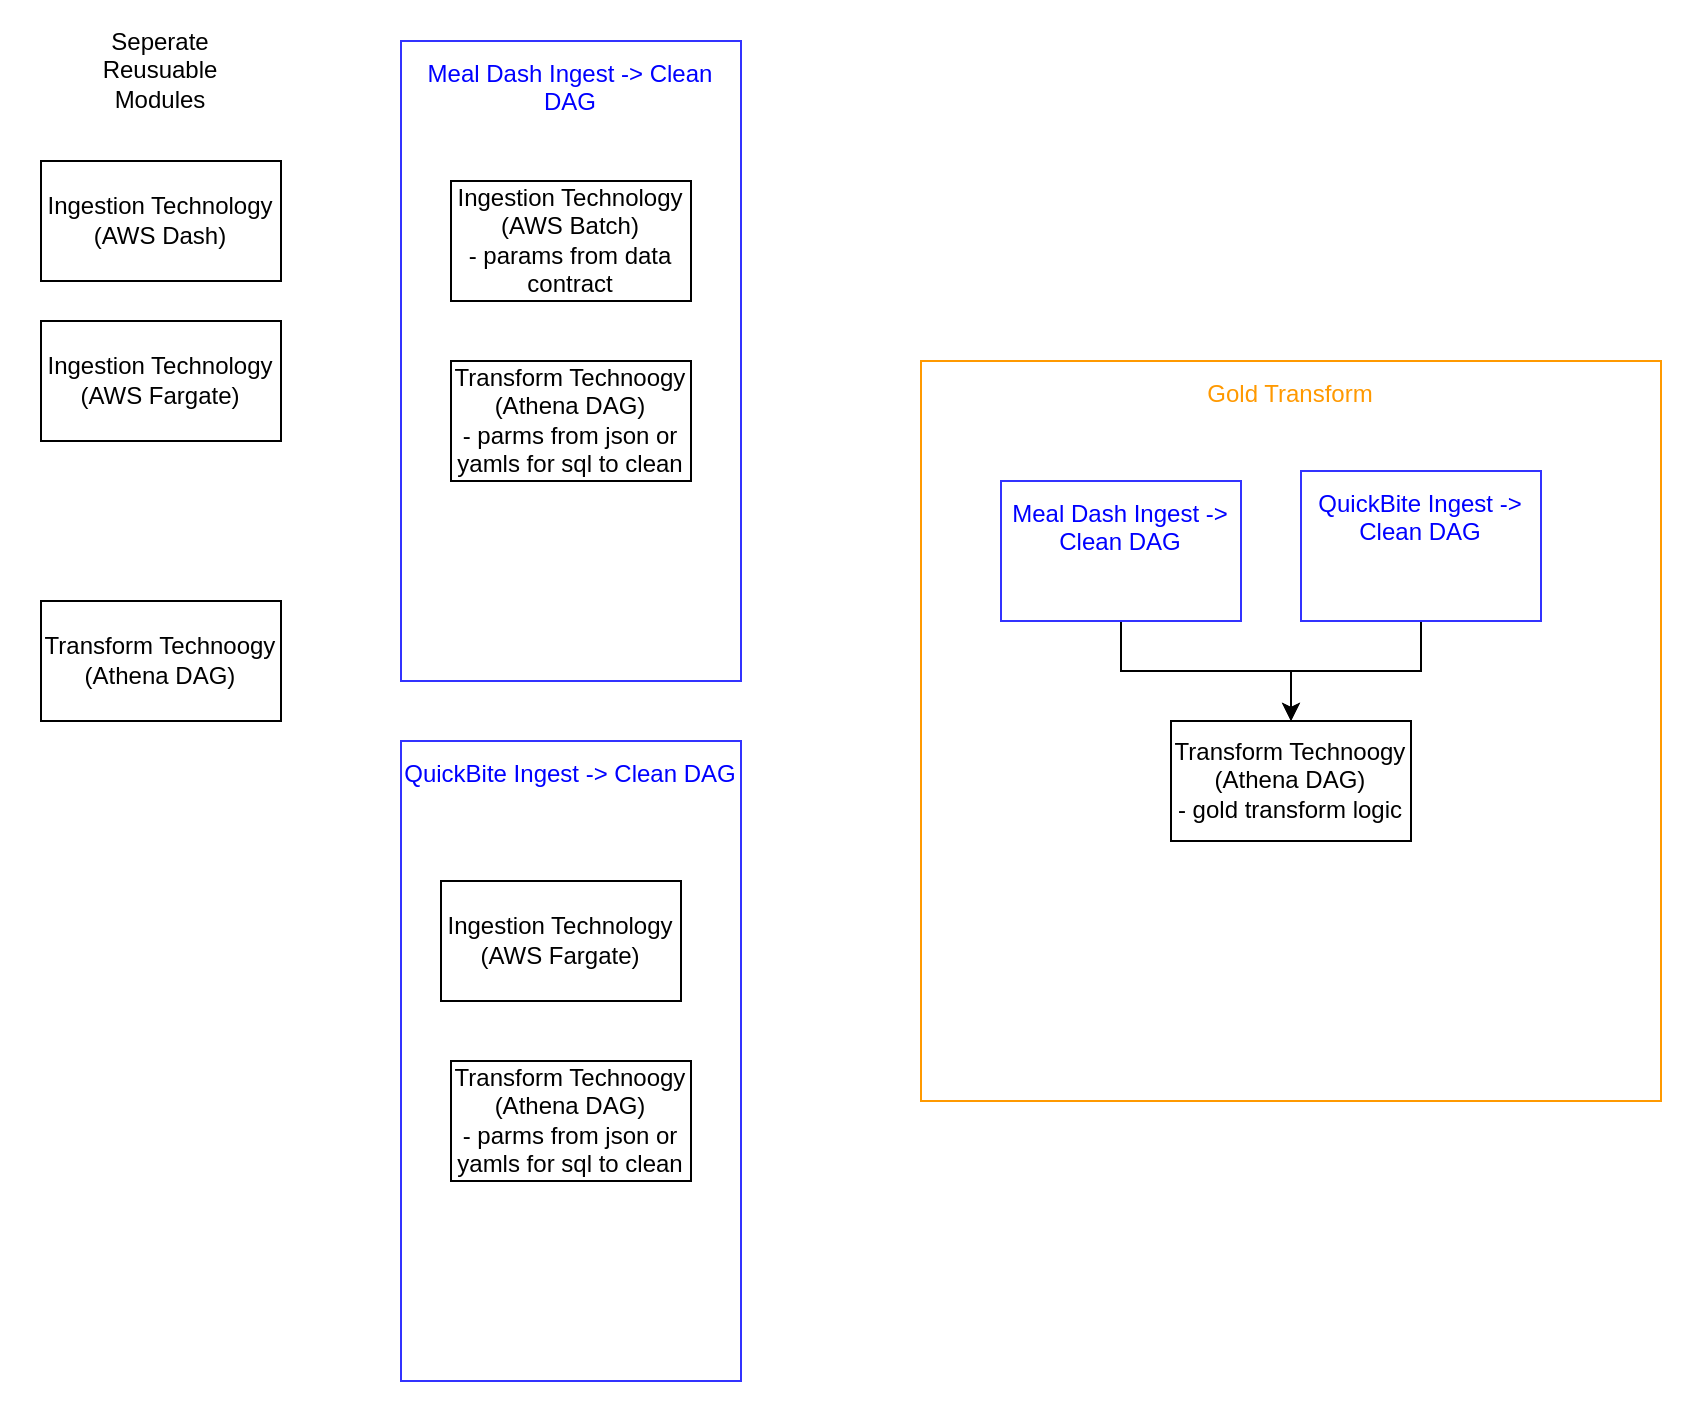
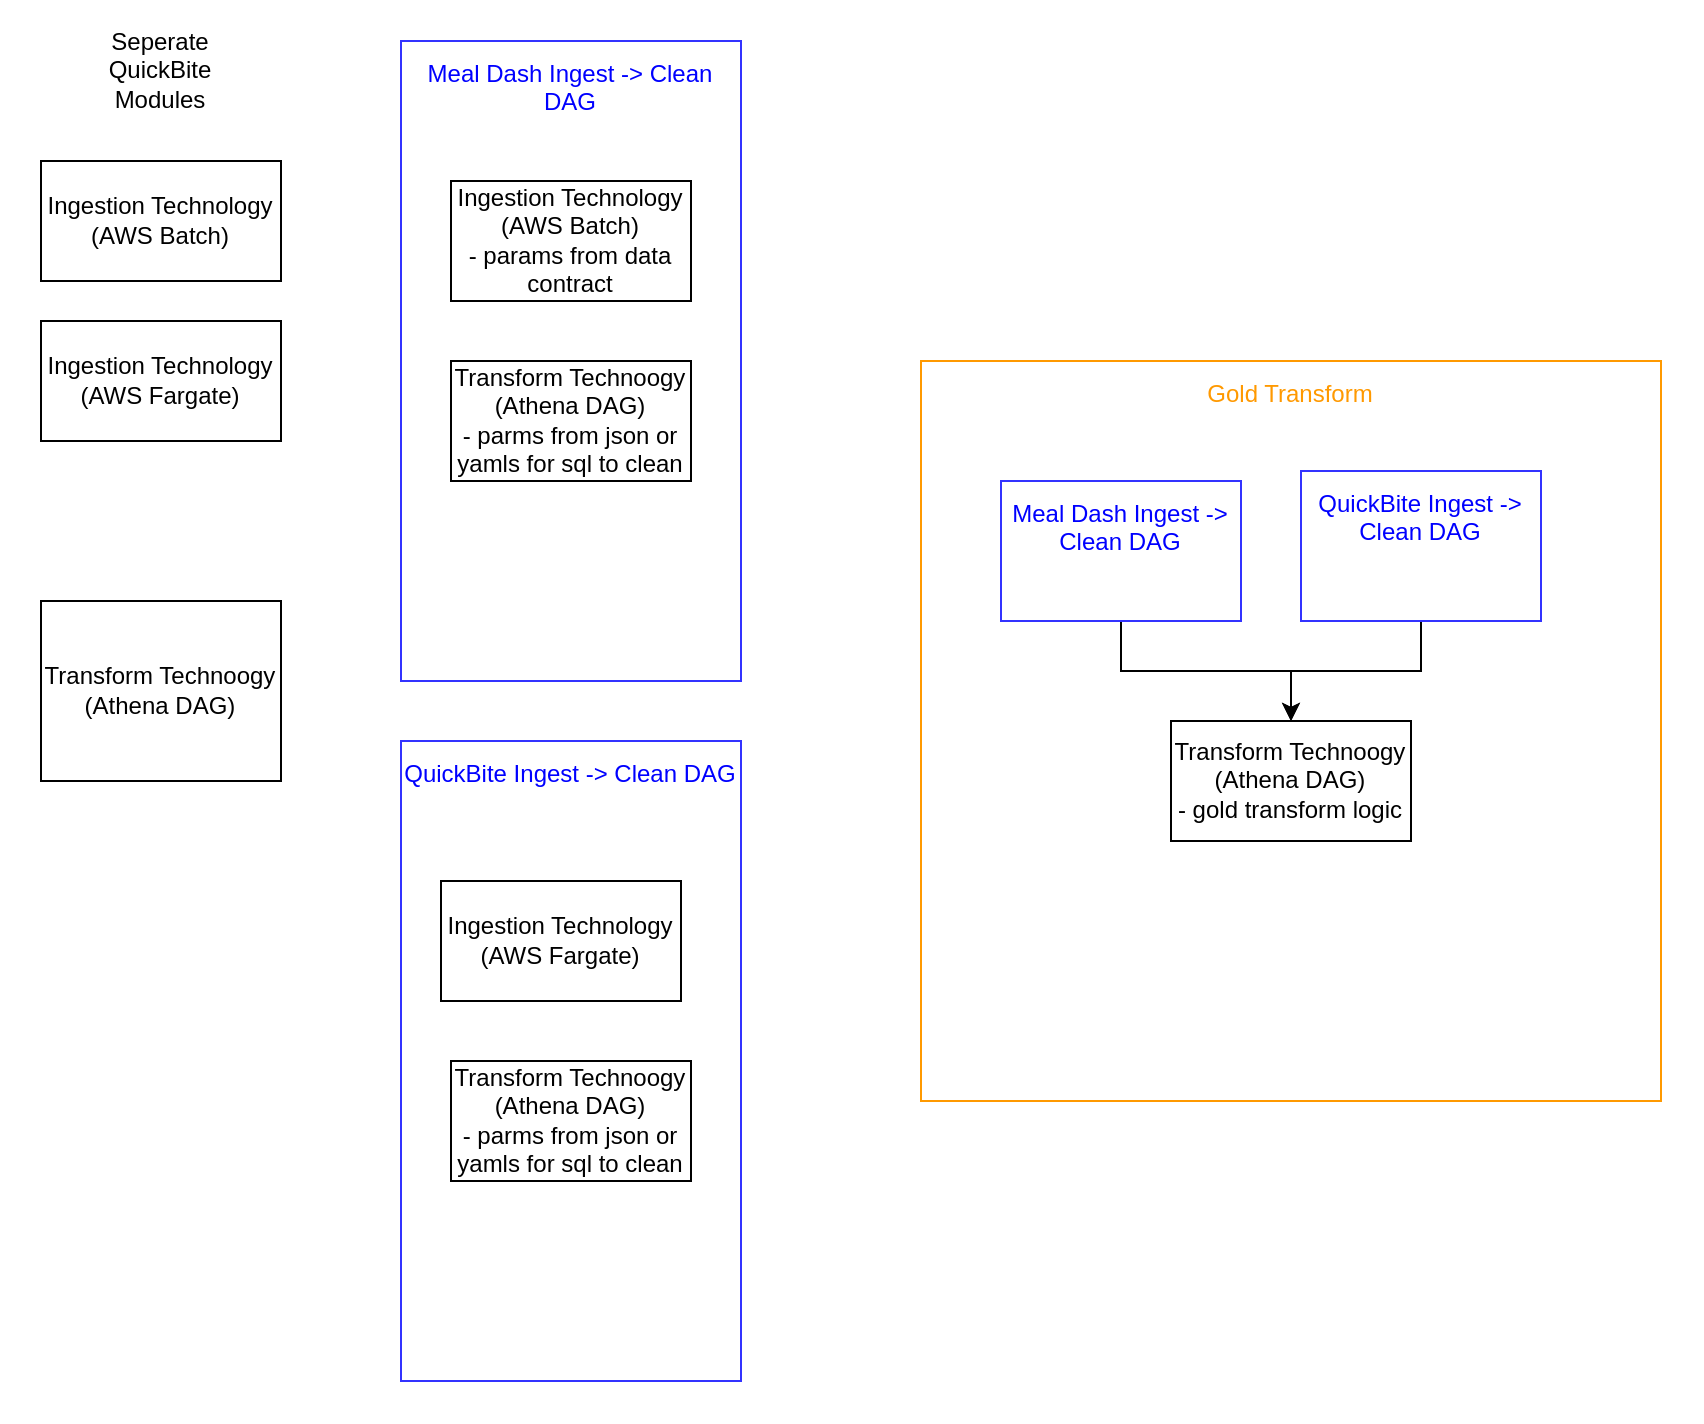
(161, 71) -> (161, 71)
(161, 221) -> (161, 221)
(161, 661) -> (161, 691)
